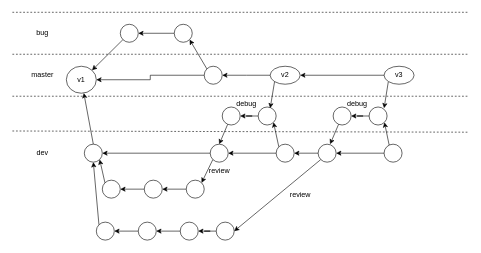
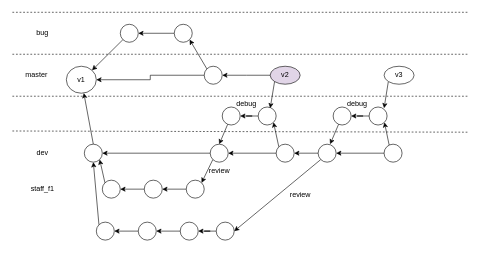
(42, 75) -> (36, 75)
(285, 75) -> (285, 75)
(305, 75) -> none
none -> (42, 189)
